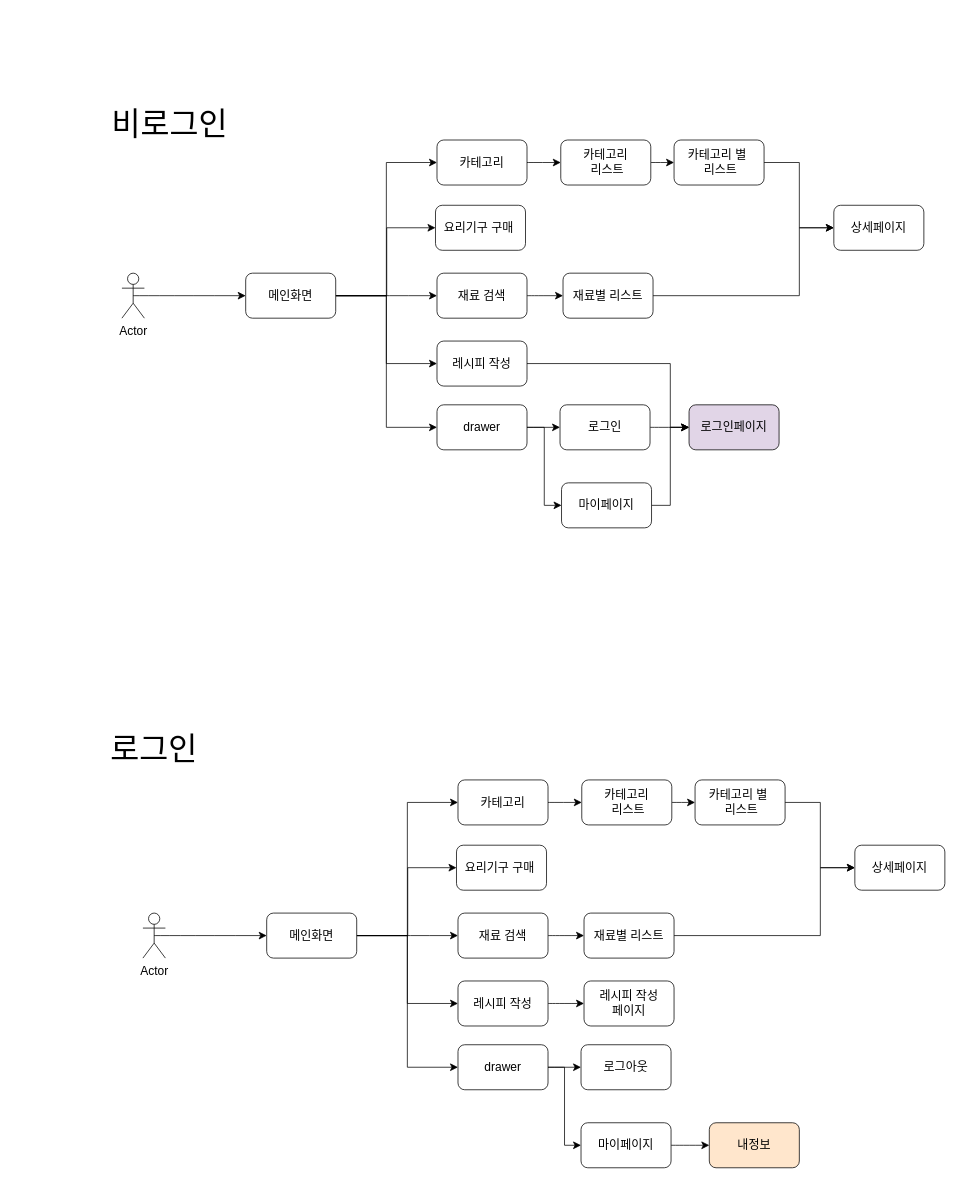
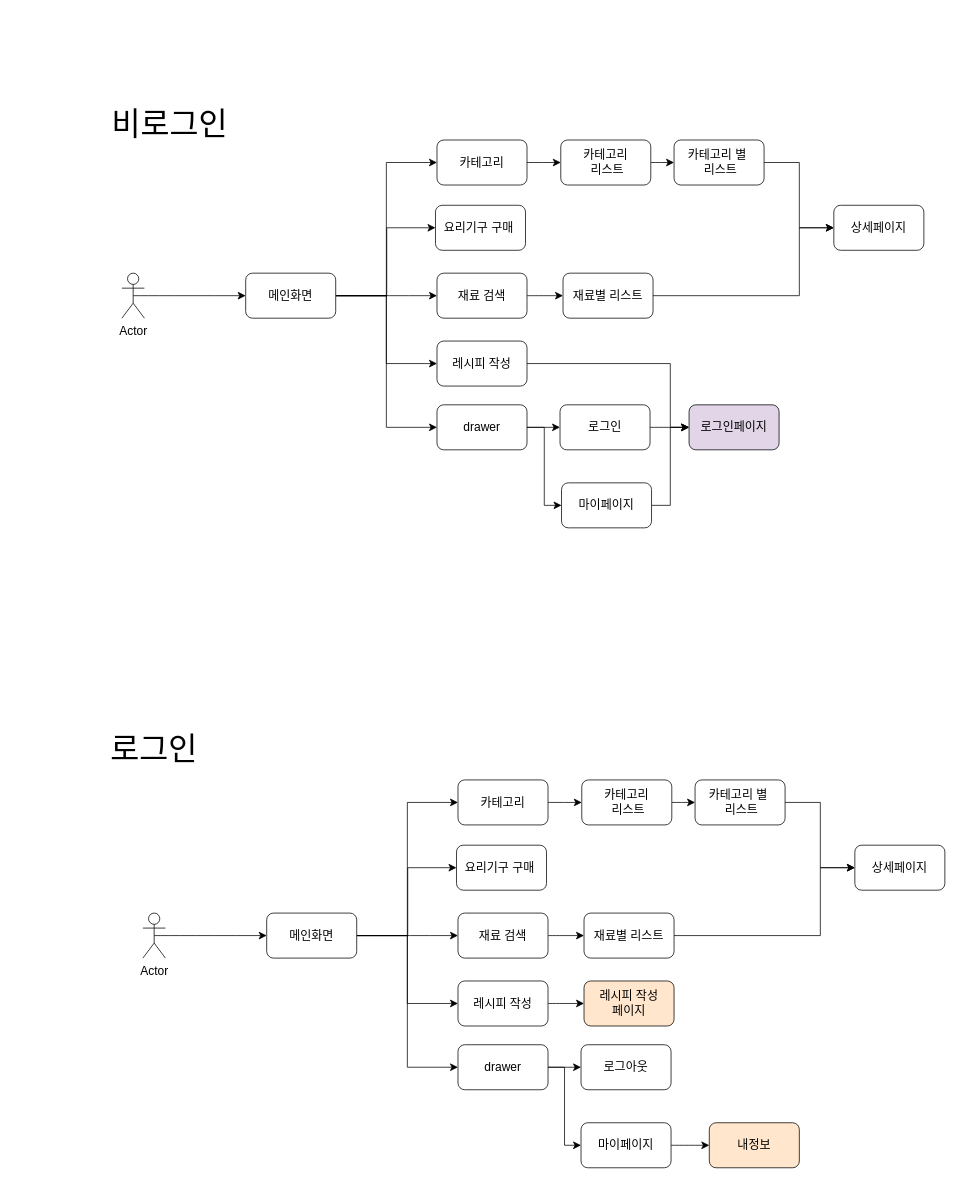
(629, 1003) -> (629, 1003)
